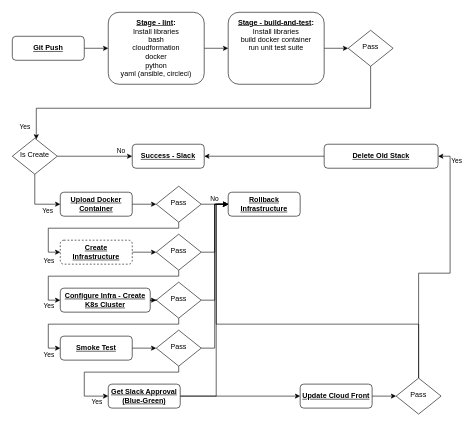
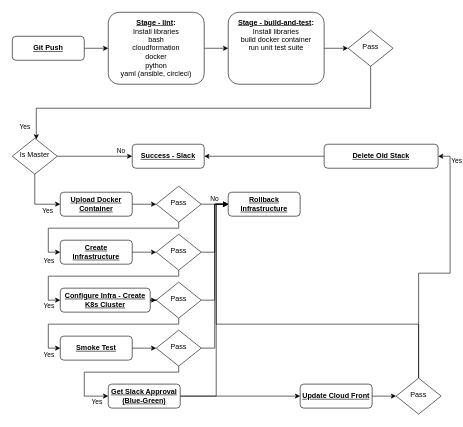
(35, 155) -> (35, 155)
(96, 252) -> (96, 252)
